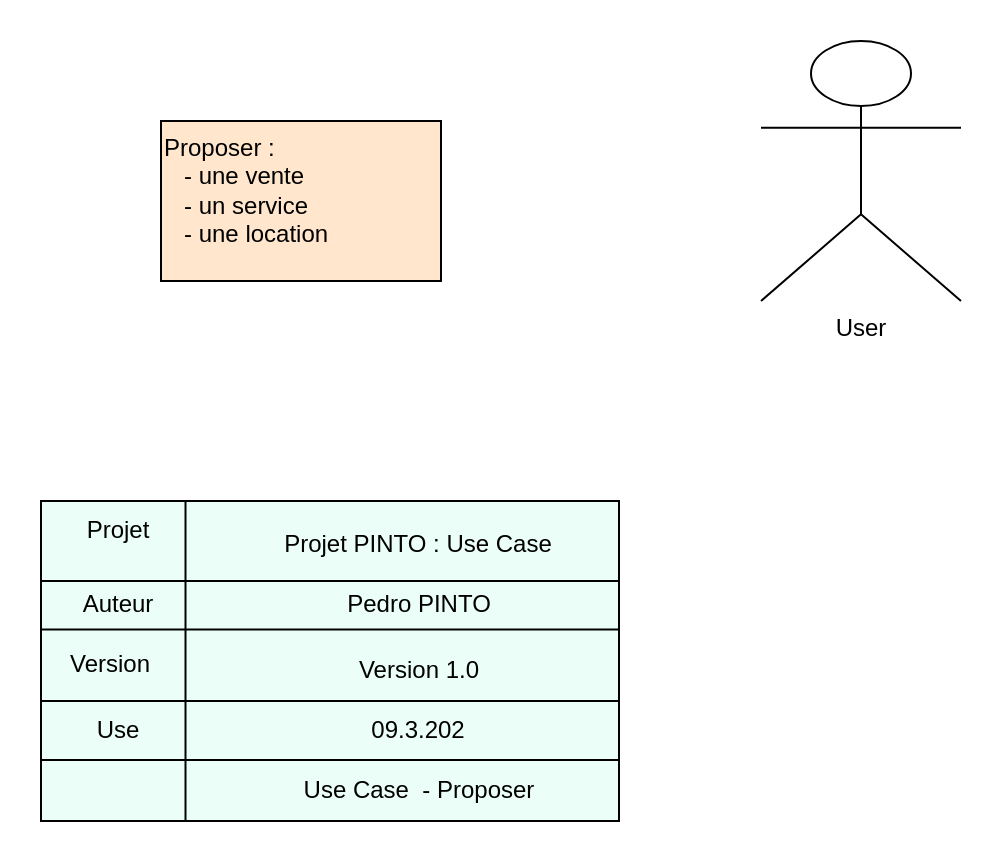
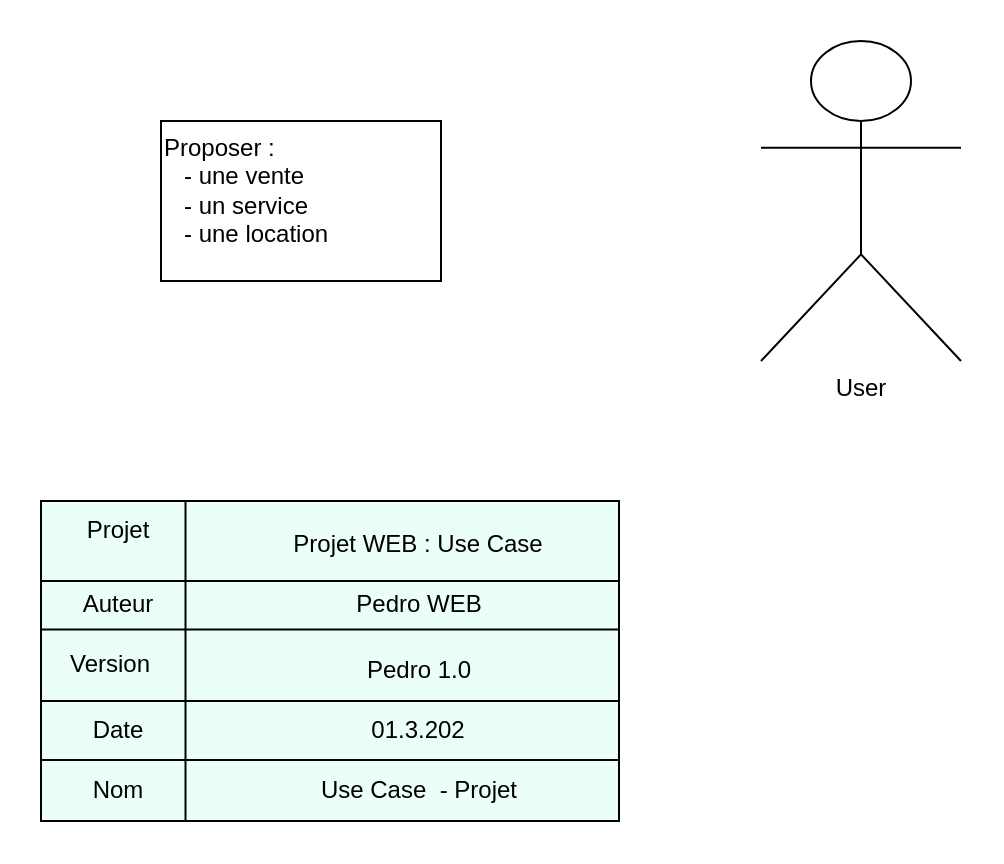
(861, 171) -> (861, 201)
(301, 201) -> (301, 201)
(419, 545) -> (419, 545)
(420, 605) -> (420, 605)
(420, 671) -> (420, 671)
(119, 731) -> (119, 731)
(419, 731) -> (419, 731)
none -> (119, 791)
(420, 791) -> (420, 791)
